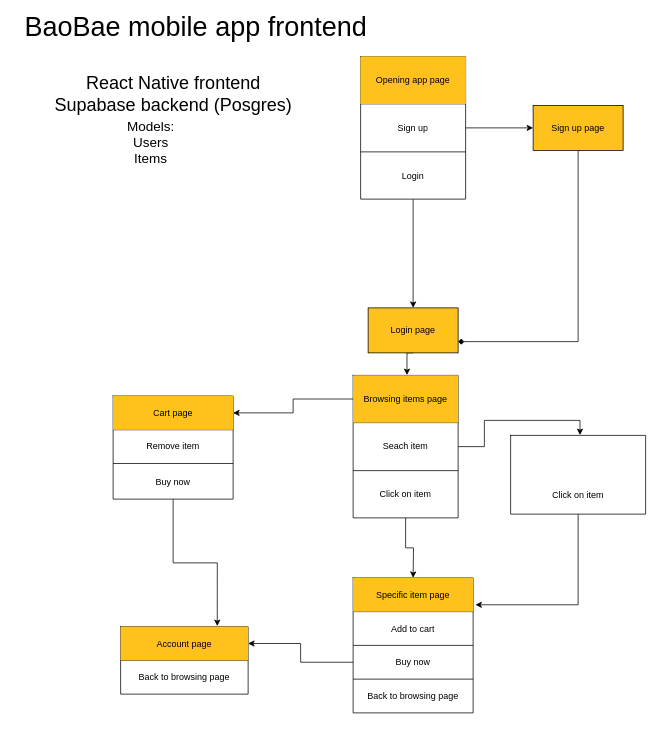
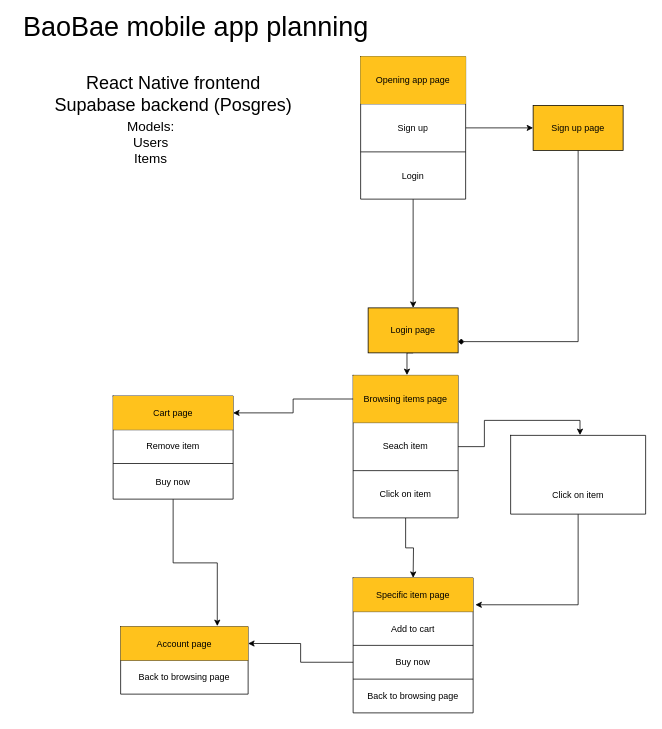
(196, 27) -> (196, 27)
